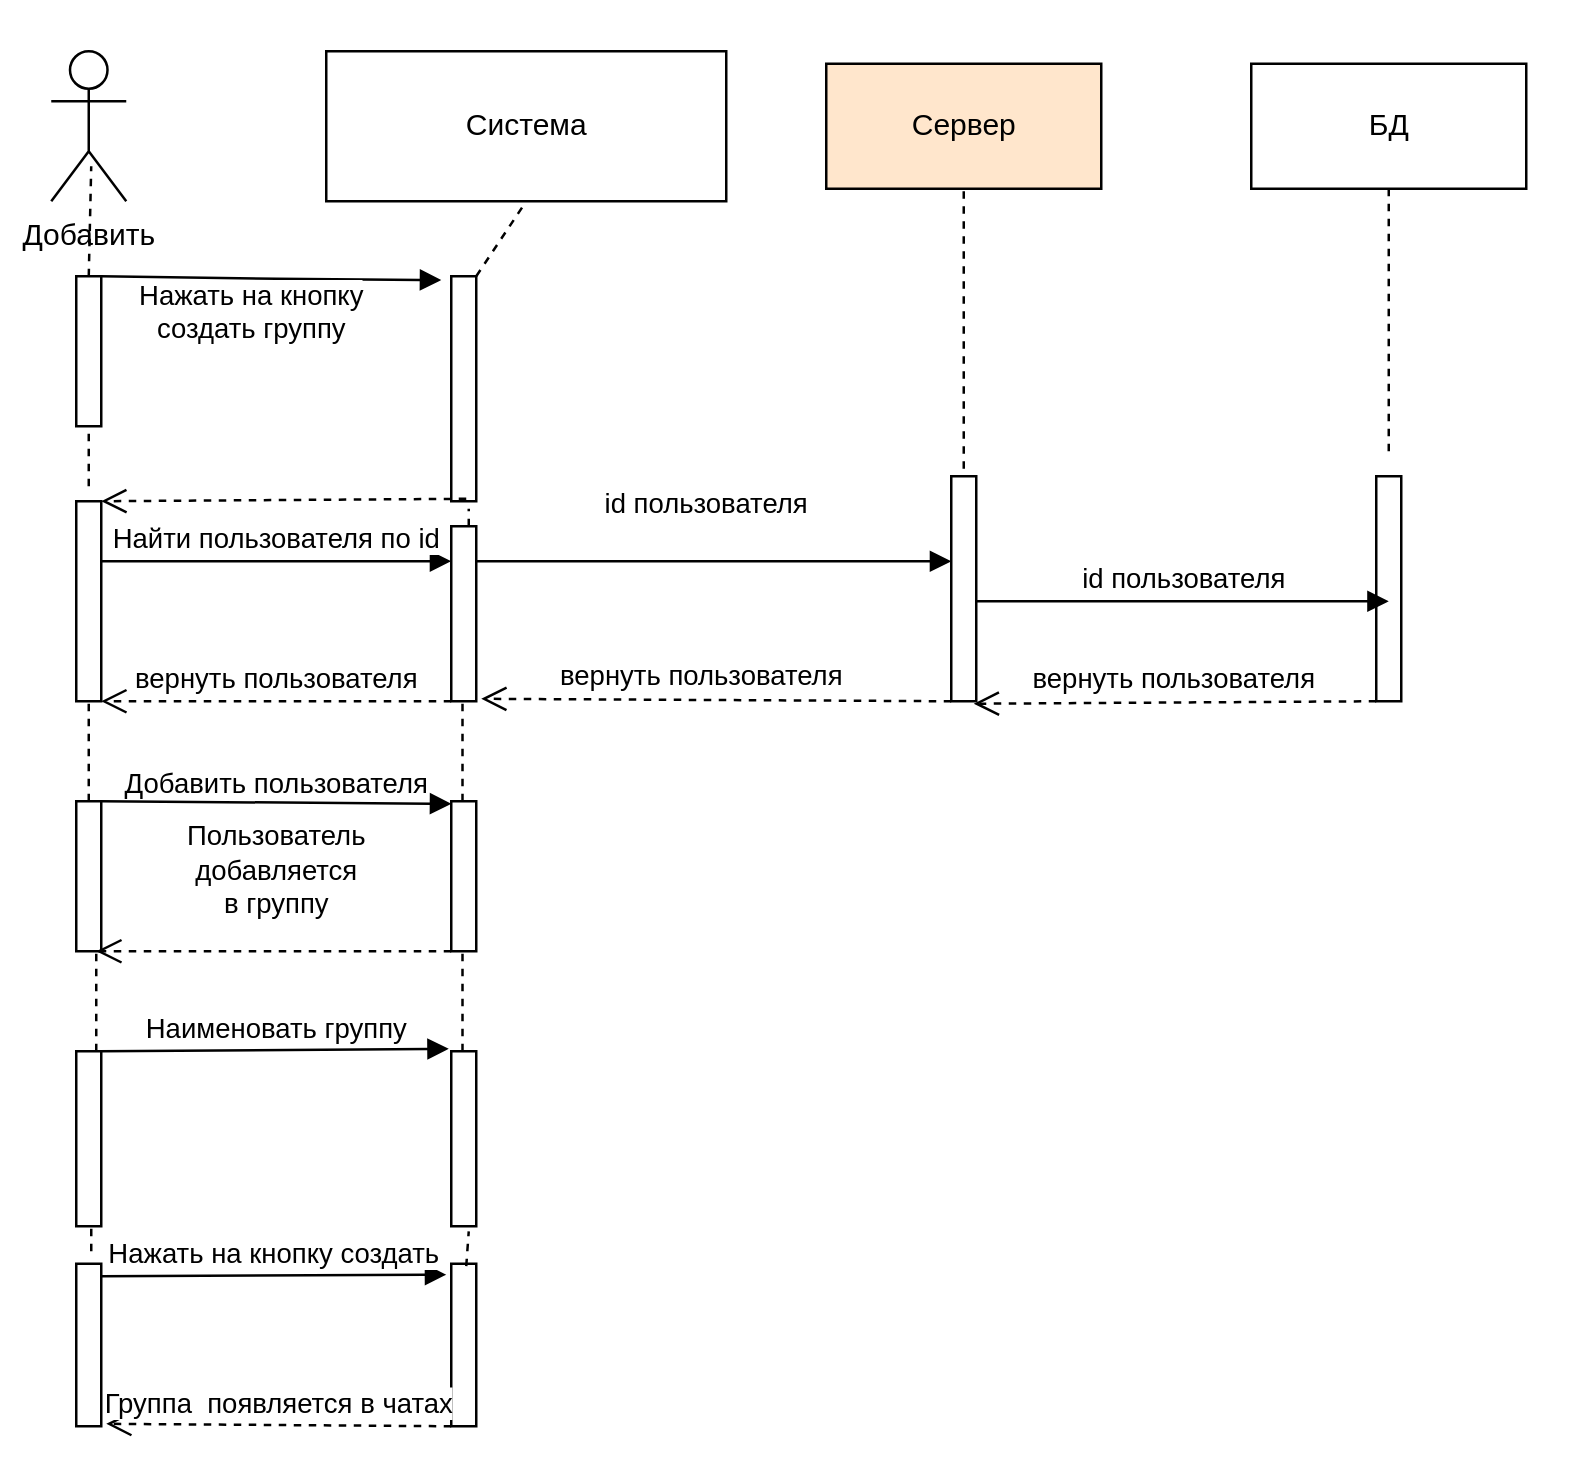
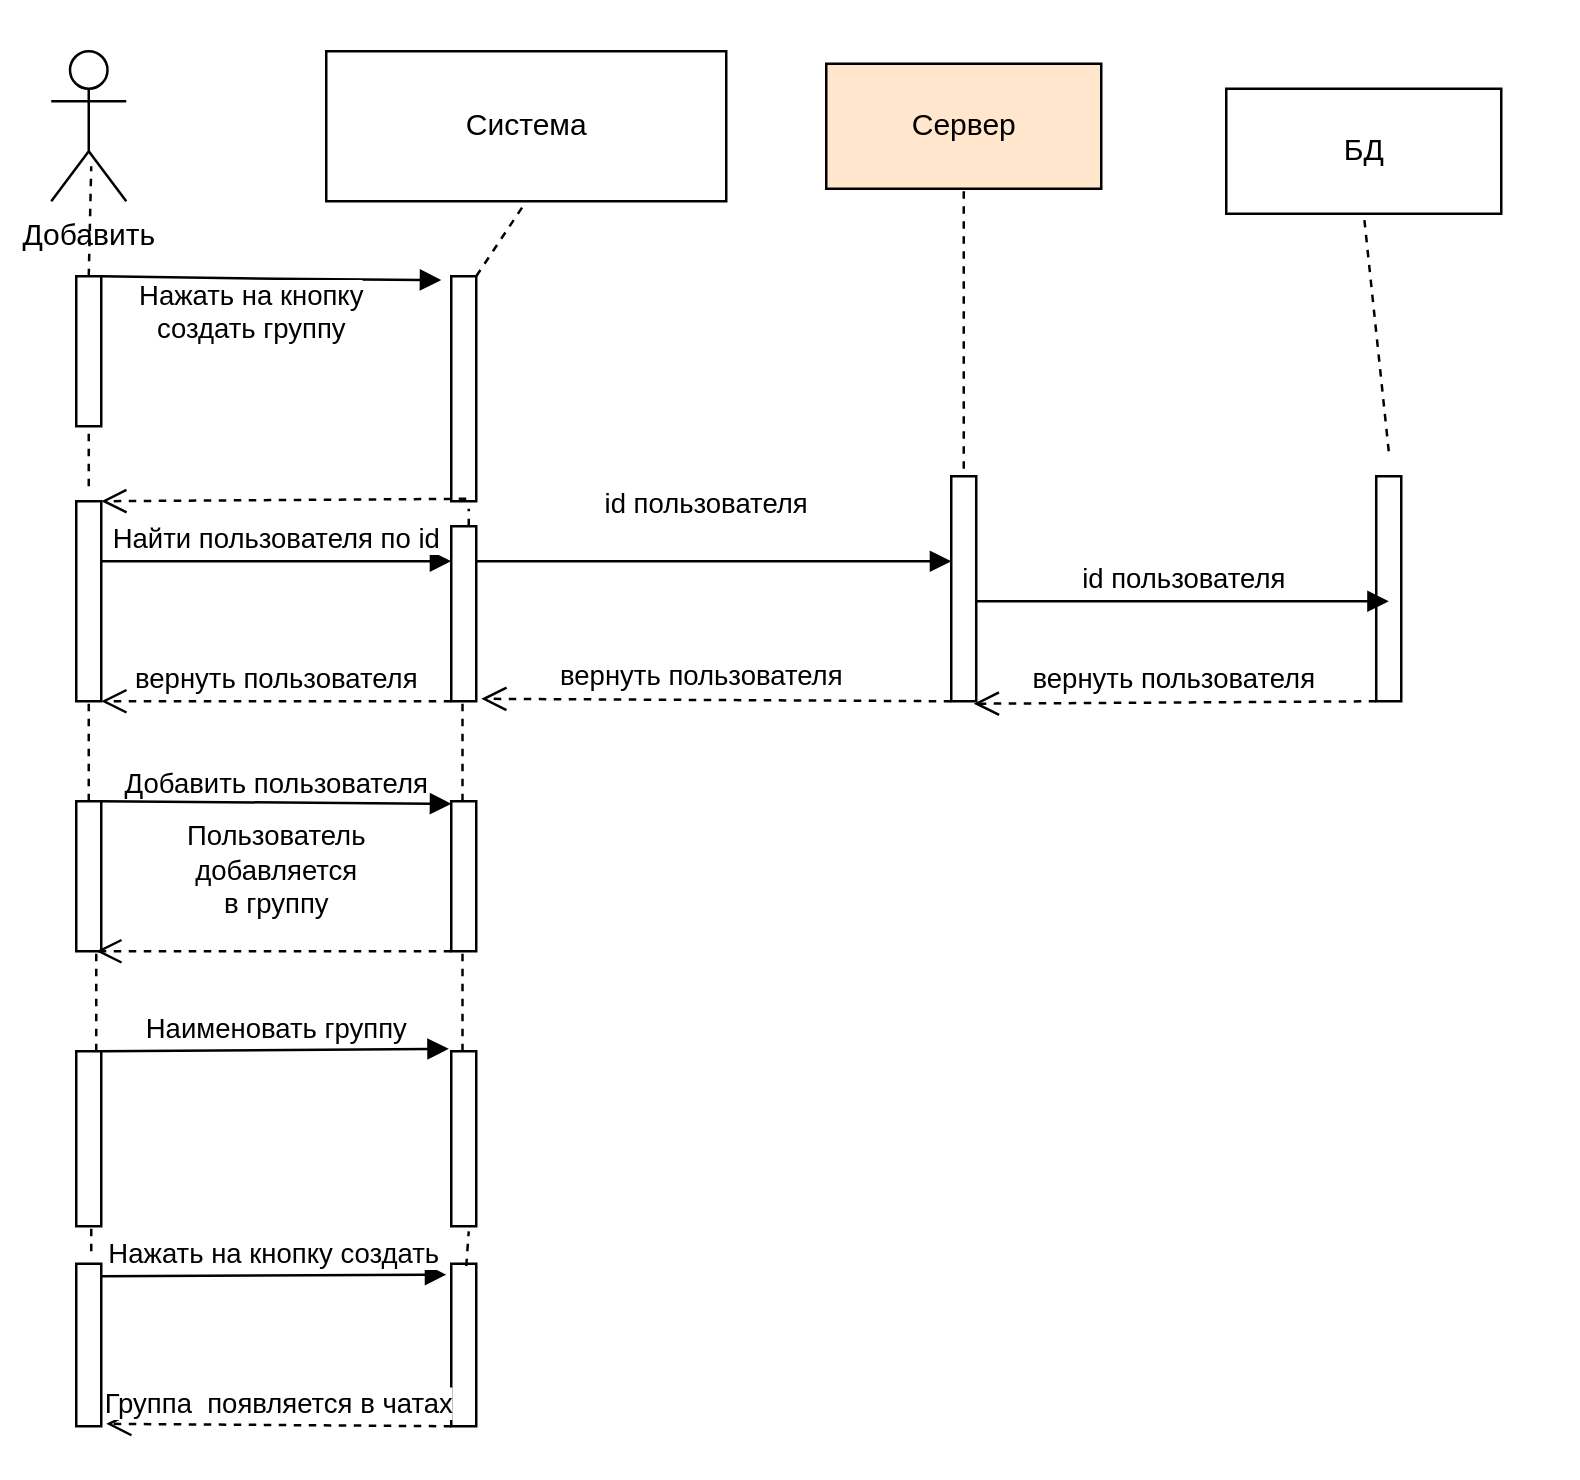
(1389, 126) -> (1364, 151)
